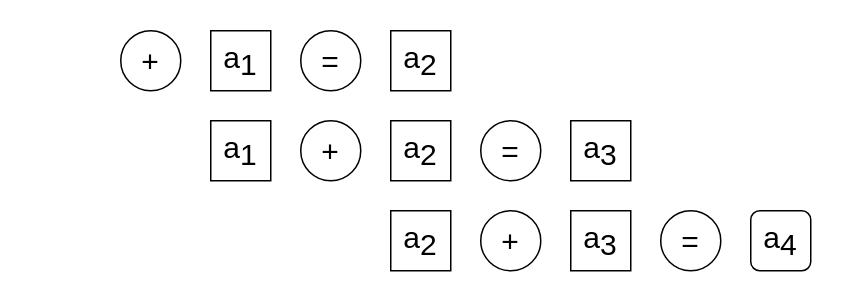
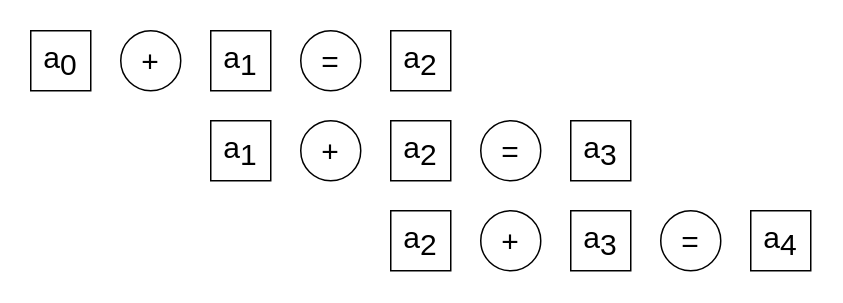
none -> (61, 61)
(781, 241) -> (781, 241)
